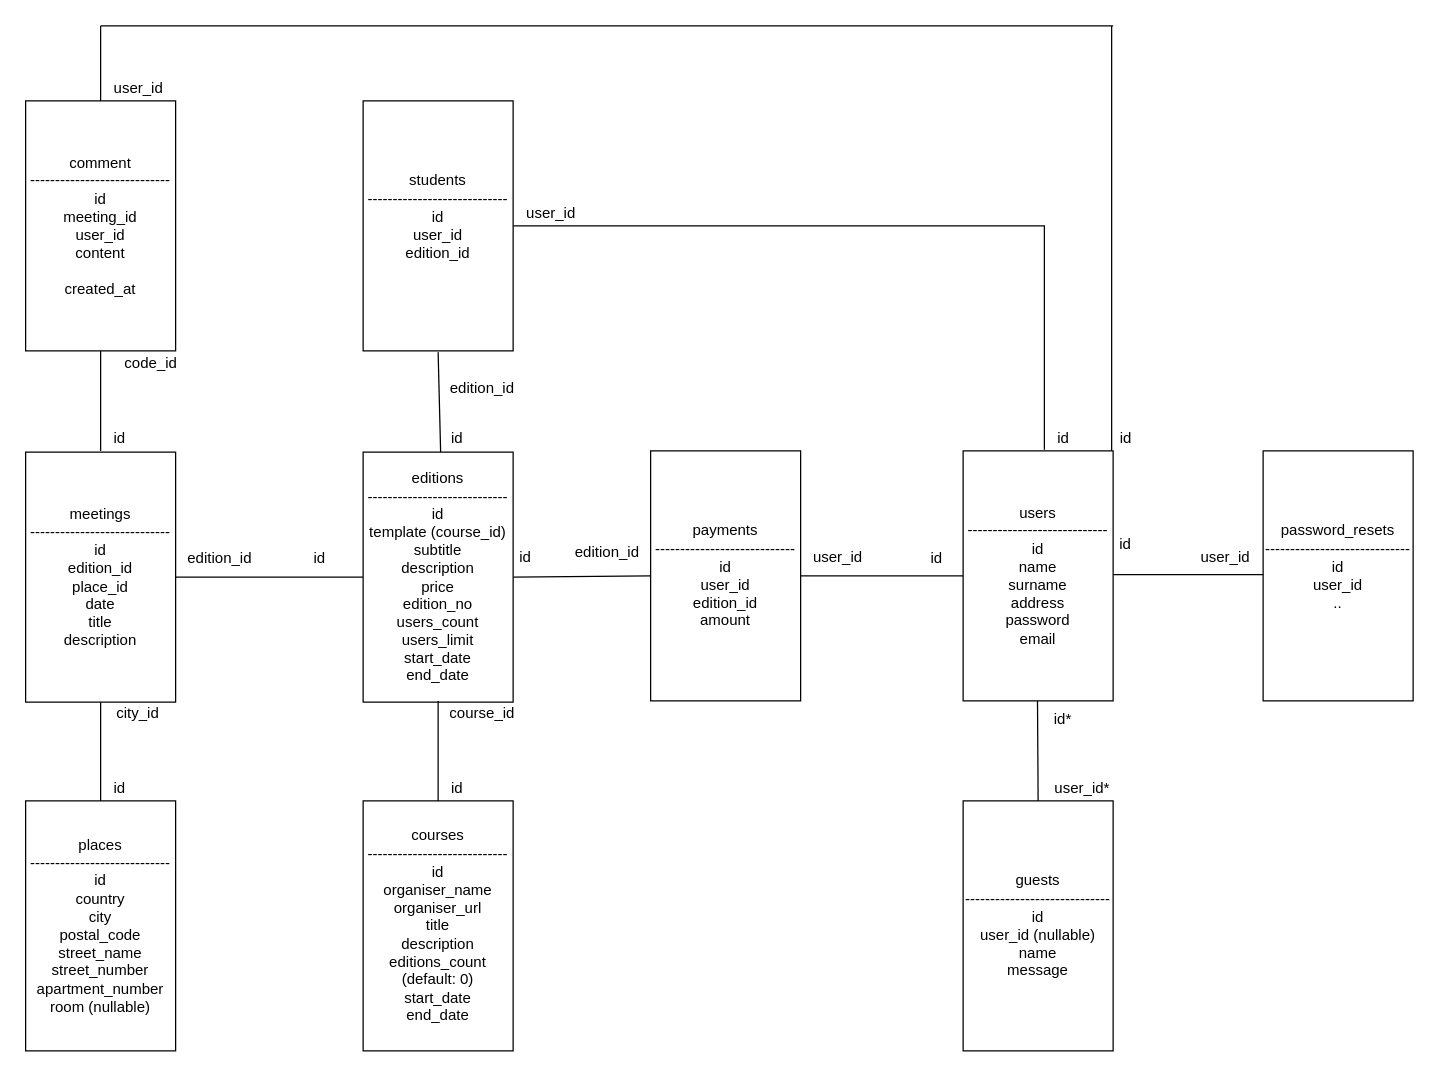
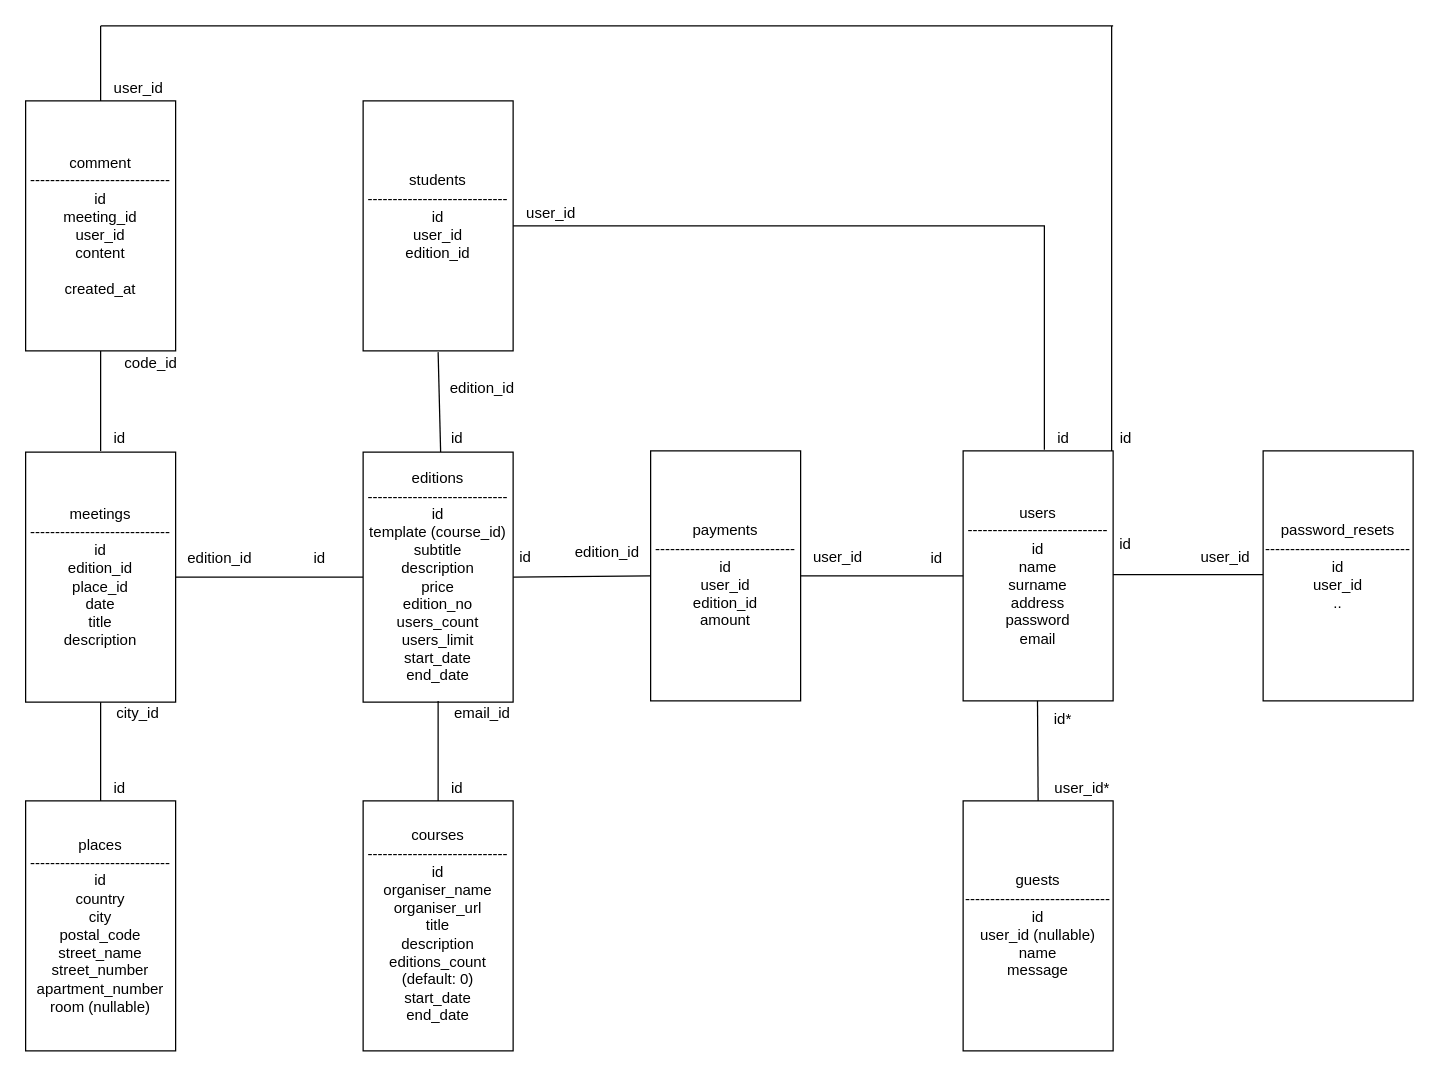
(483, 713) -> (483, 713)
